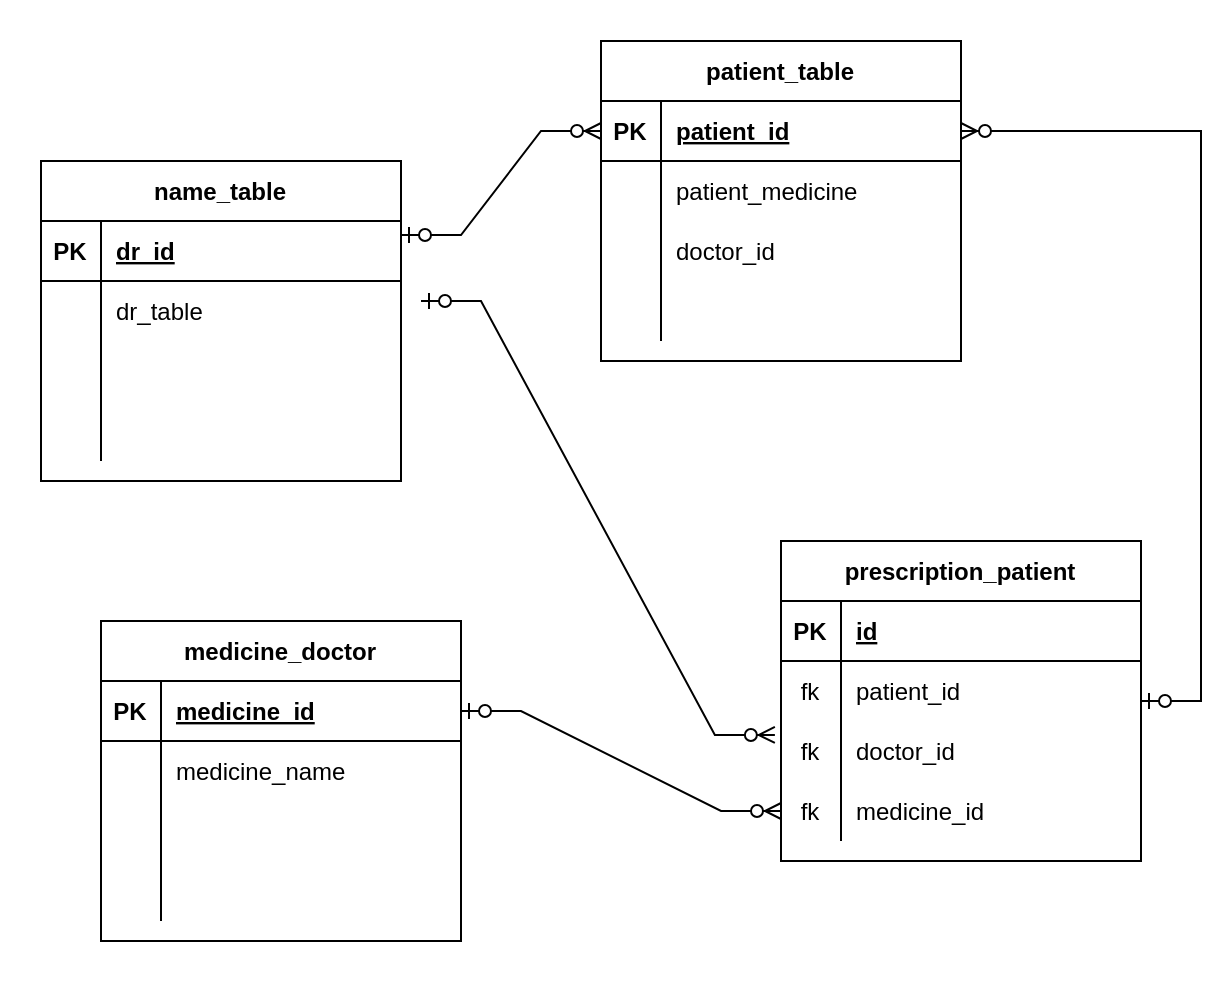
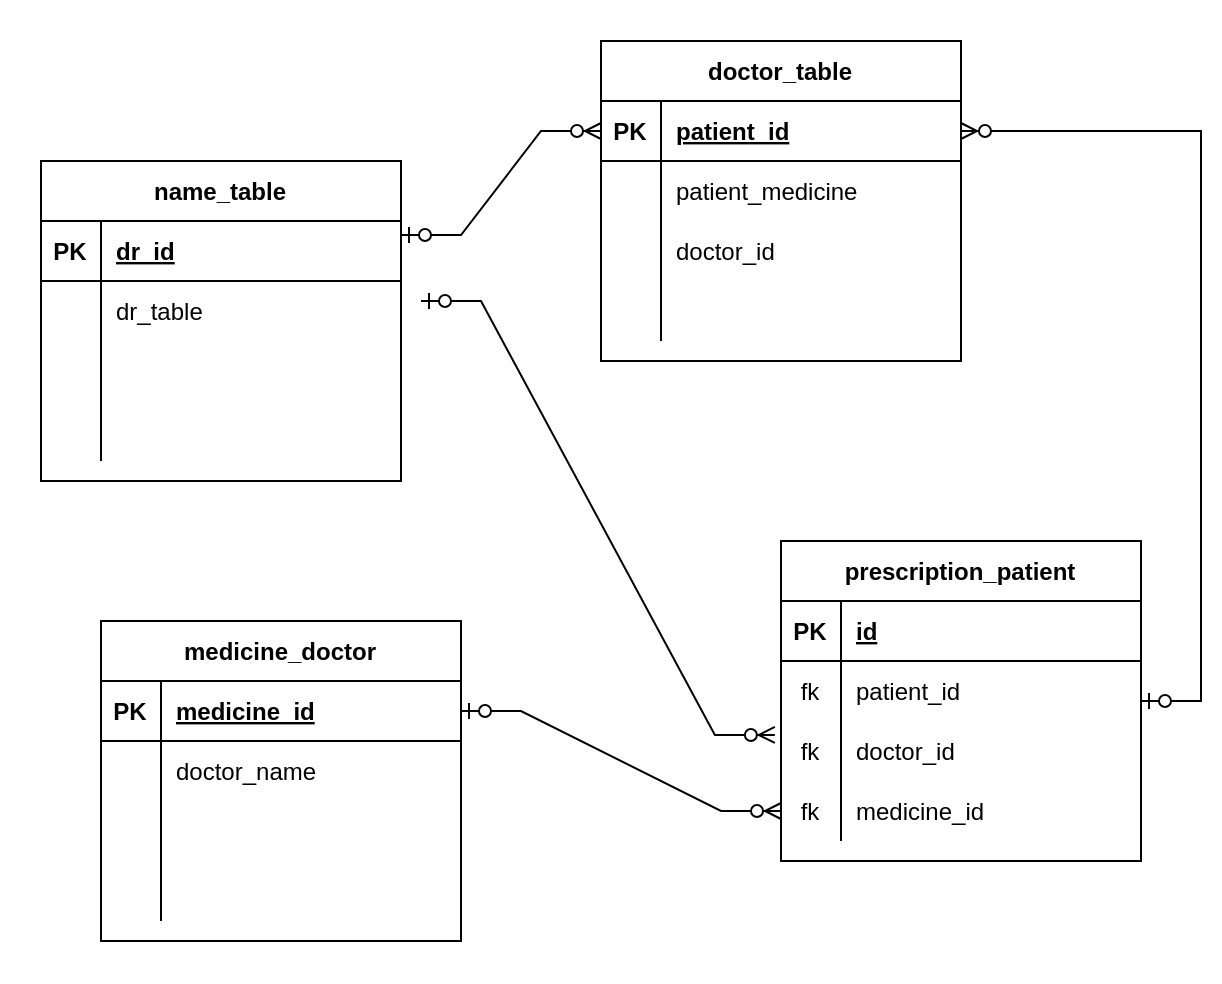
(780, 72) -> (780, 72)
(257, 772) -> (250, 772)
